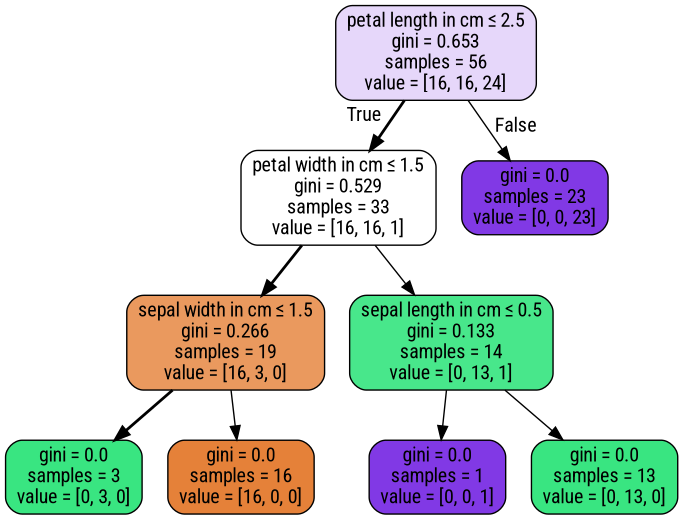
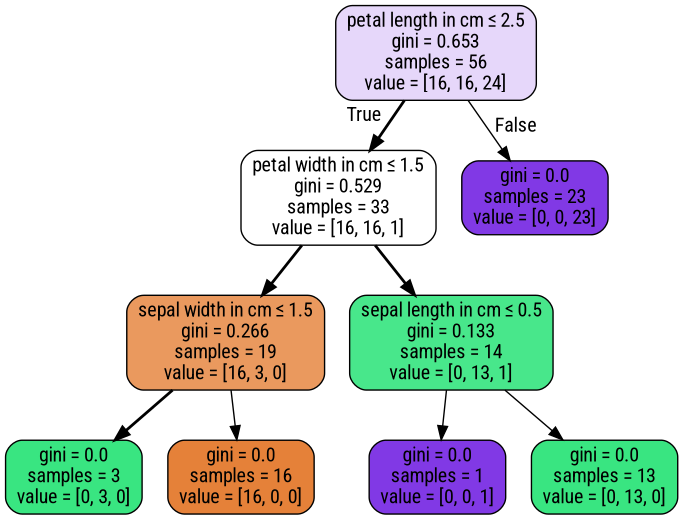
(390, 265) -> (390, 265)
